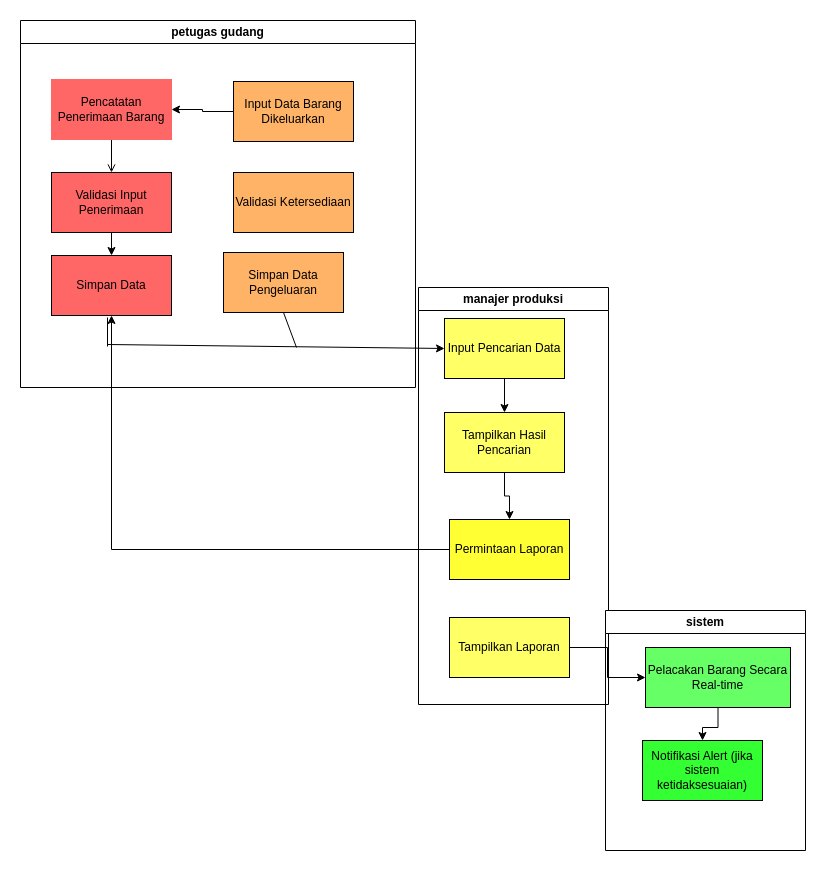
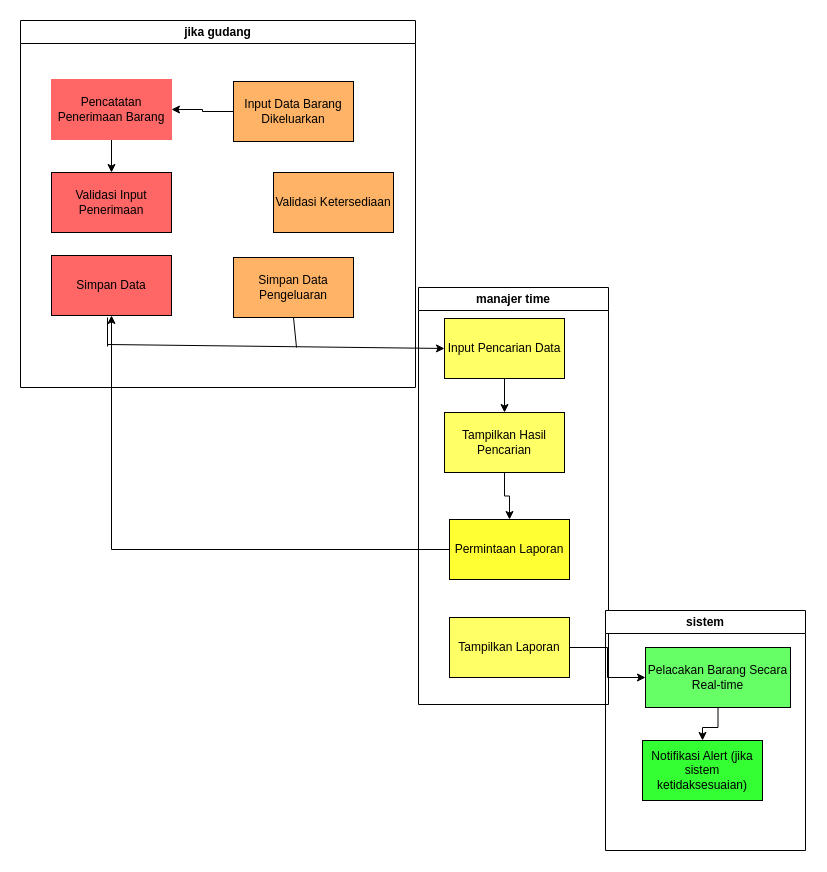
(218, 33) -> (218, 33)
(112, 165) -> (112, 164)
(294, 203) -> (334, 203)
(112, 248) -> none
(284, 283) -> (294, 288)
(514, 300) -> (514, 300)
